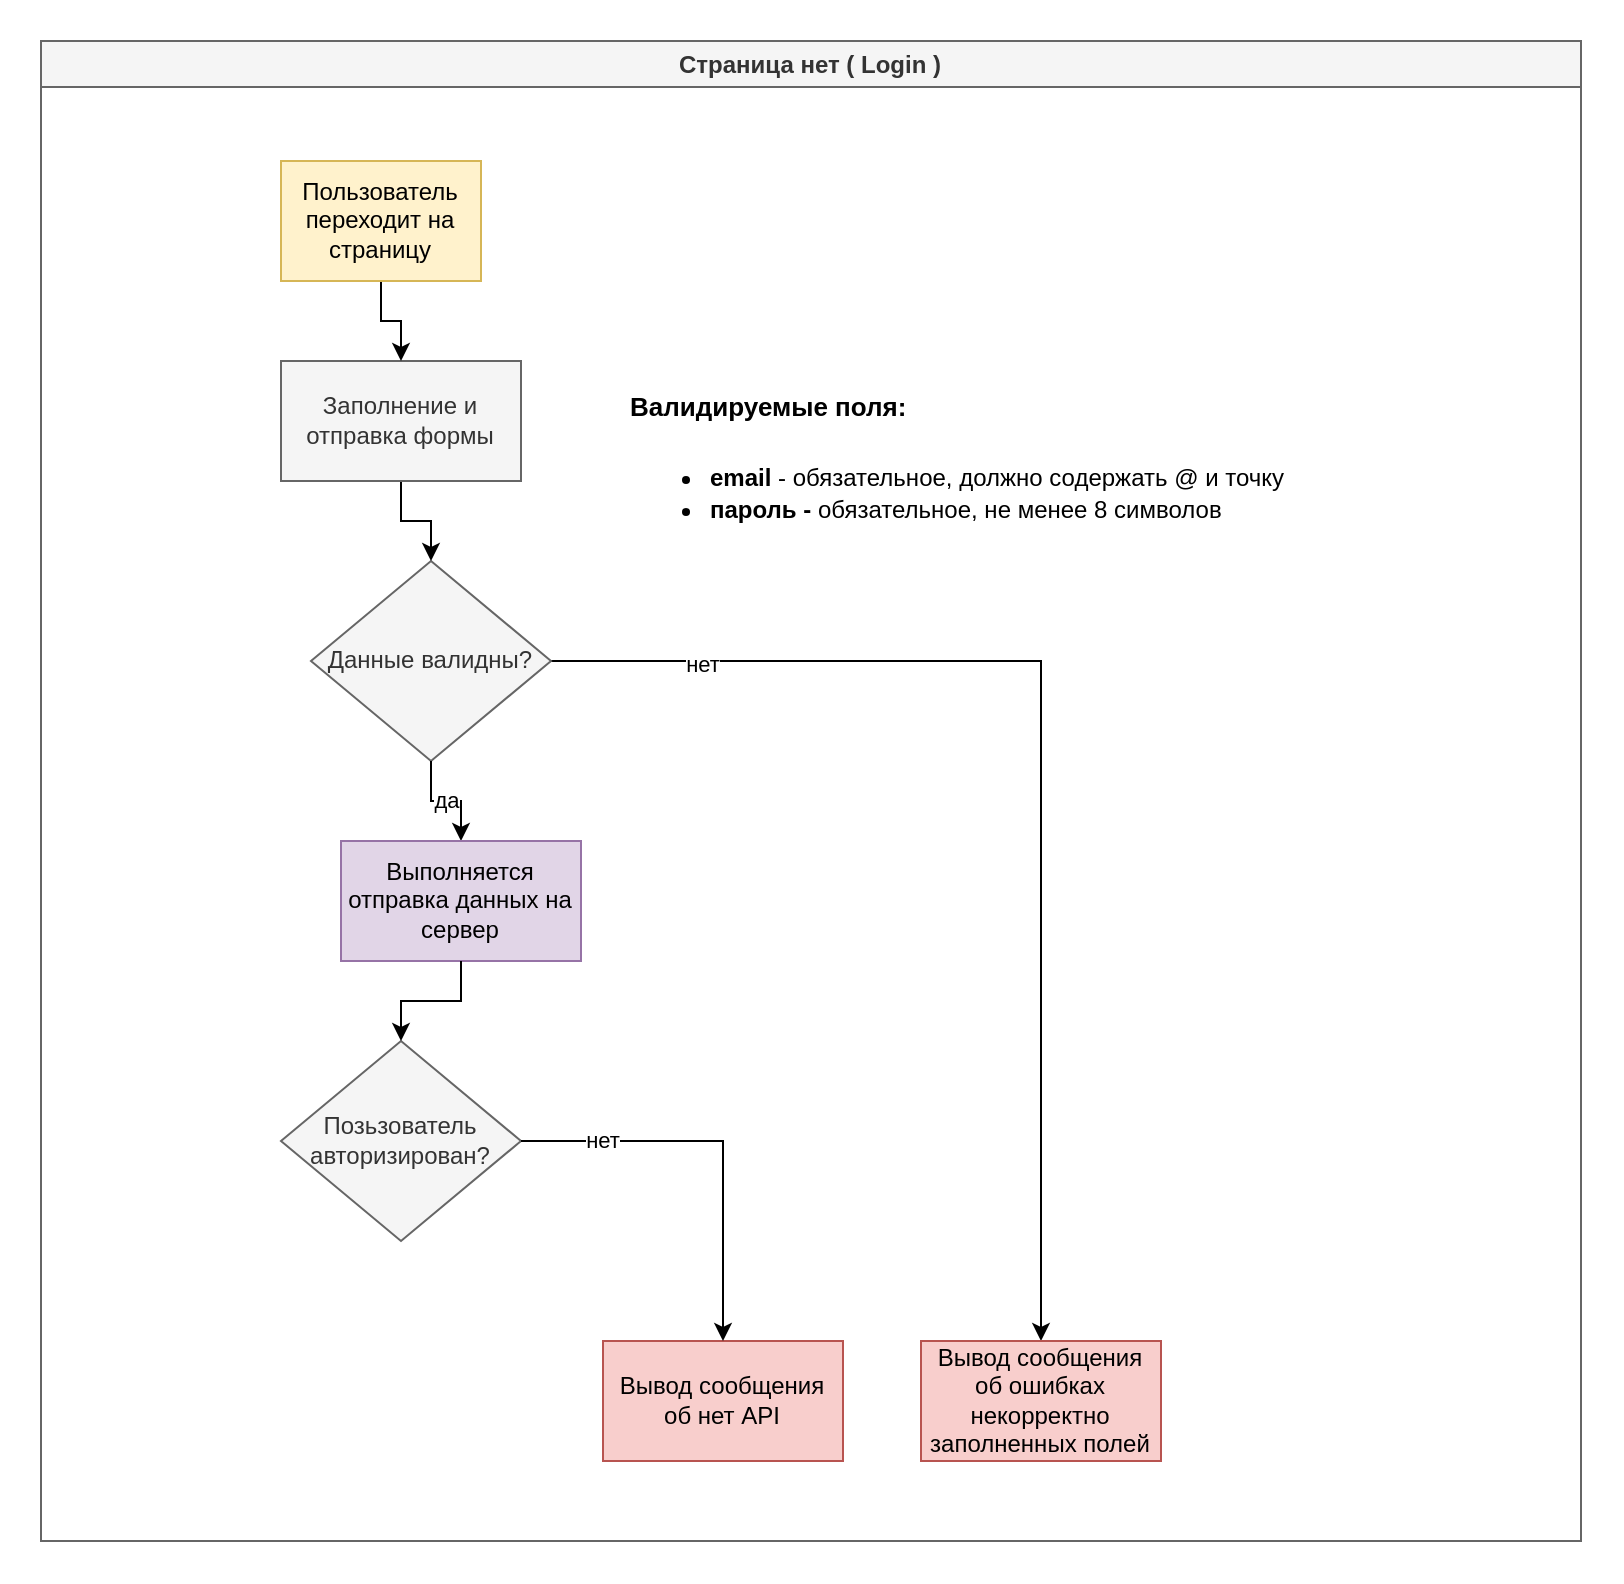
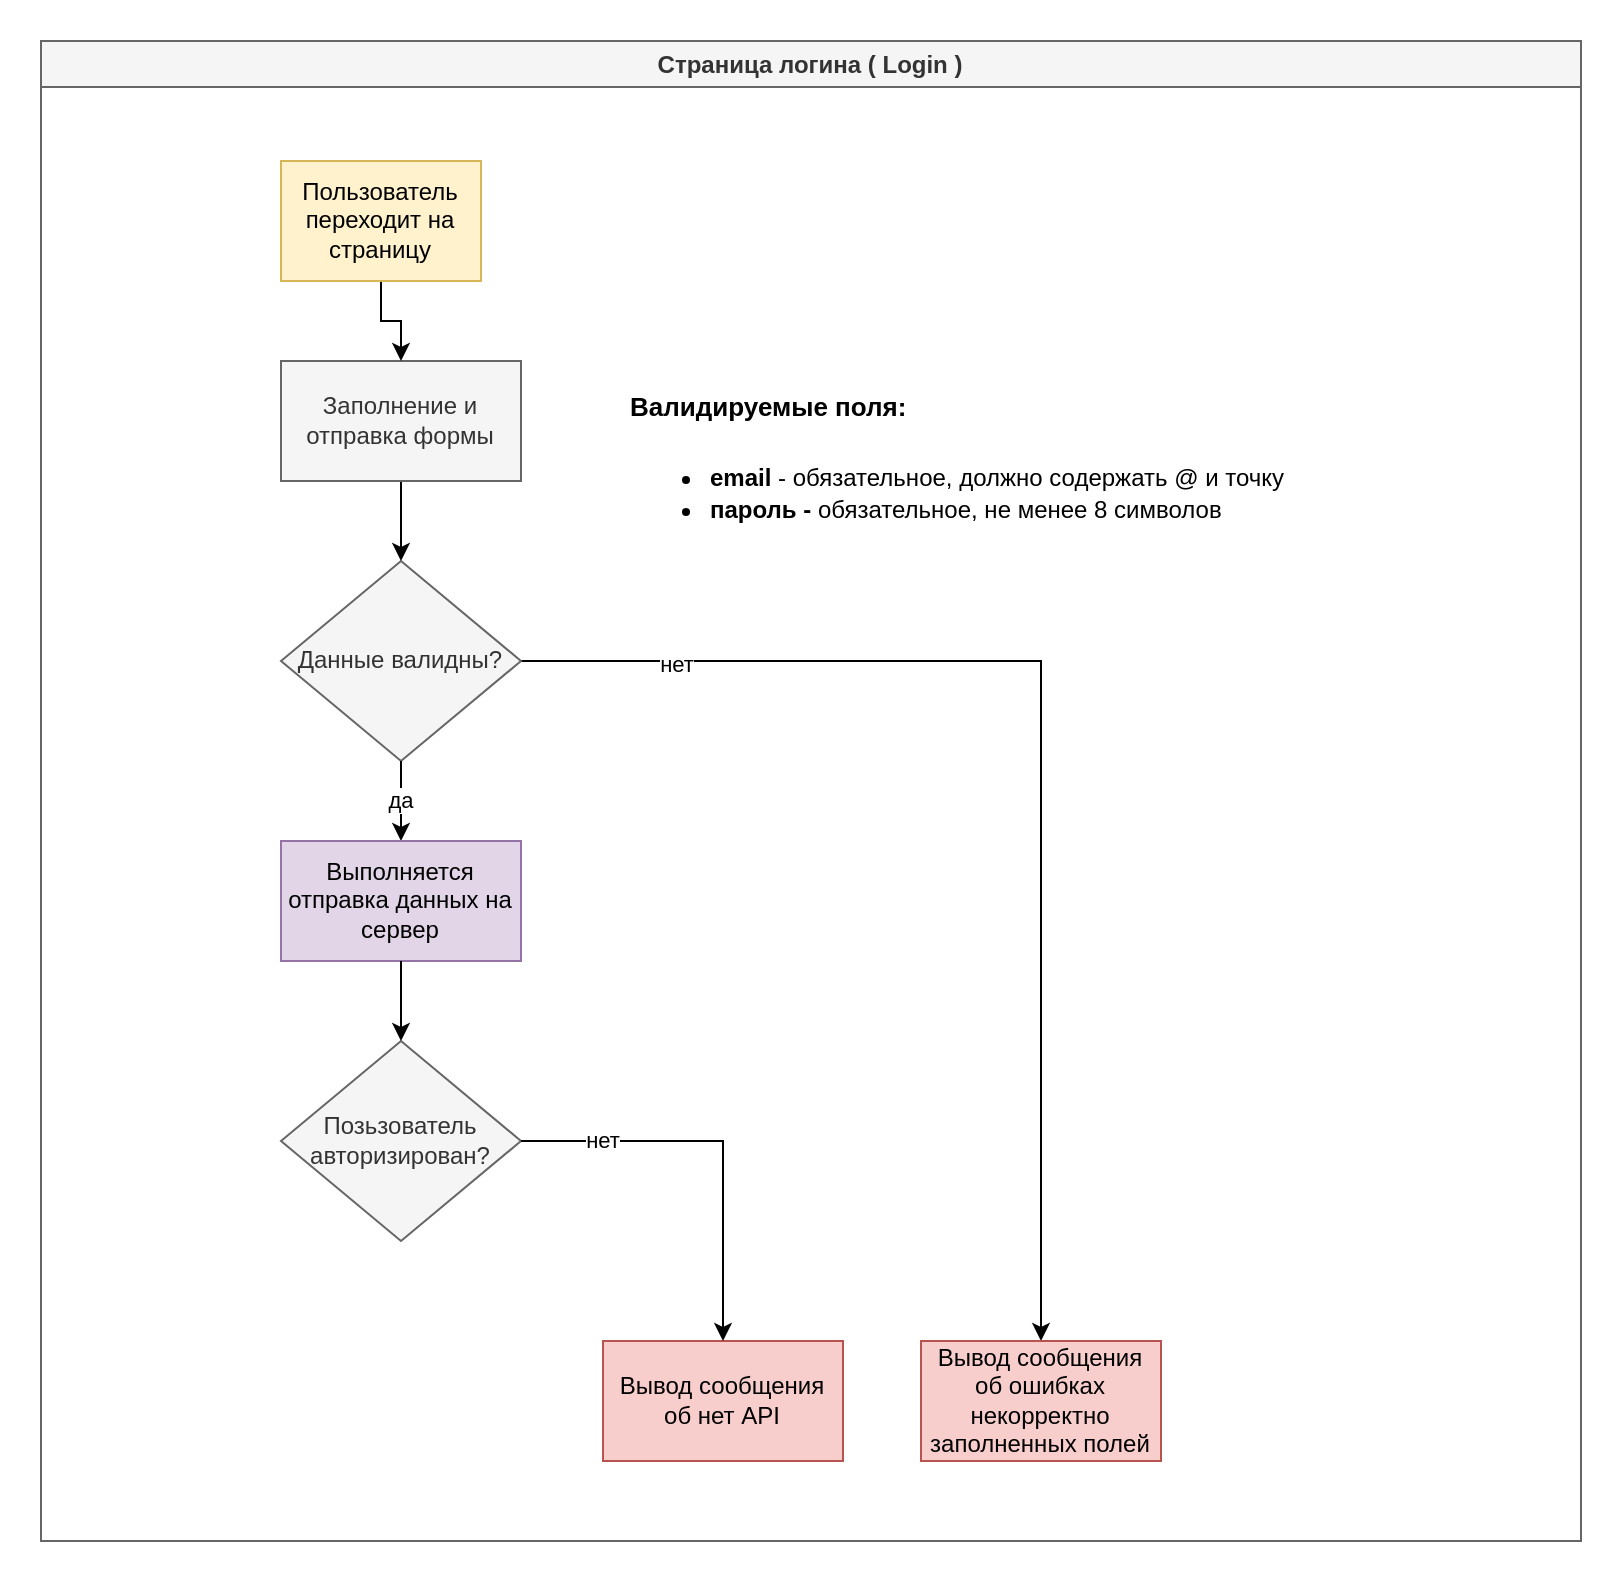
(810, 65) -> (810, 65)
(431, 661) -> (401, 661)
(461, 901) -> (401, 901)
